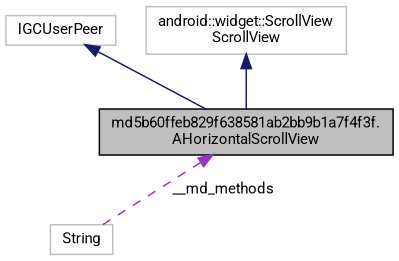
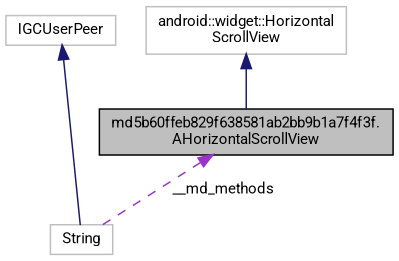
(246, 30) -> (246, 30)
(153, 81) -> (72, 143)
